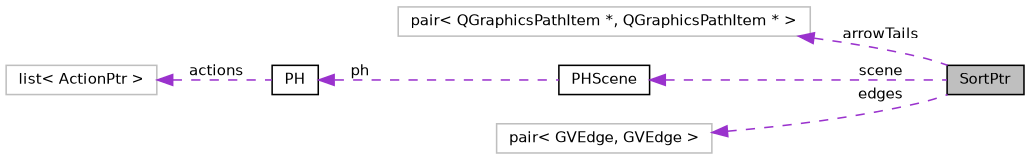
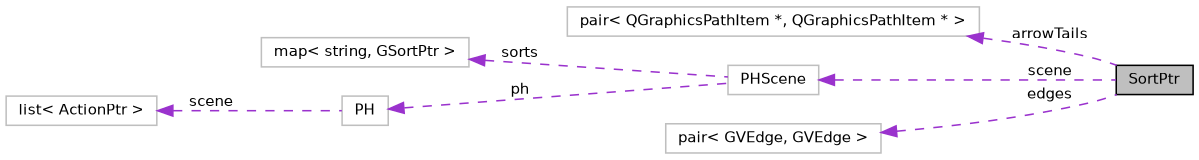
none -> (365, 52)
(214, 71) -> (209, 102)
(295, 80) -> (365, 111)
(604, 80) -> (773, 80)
